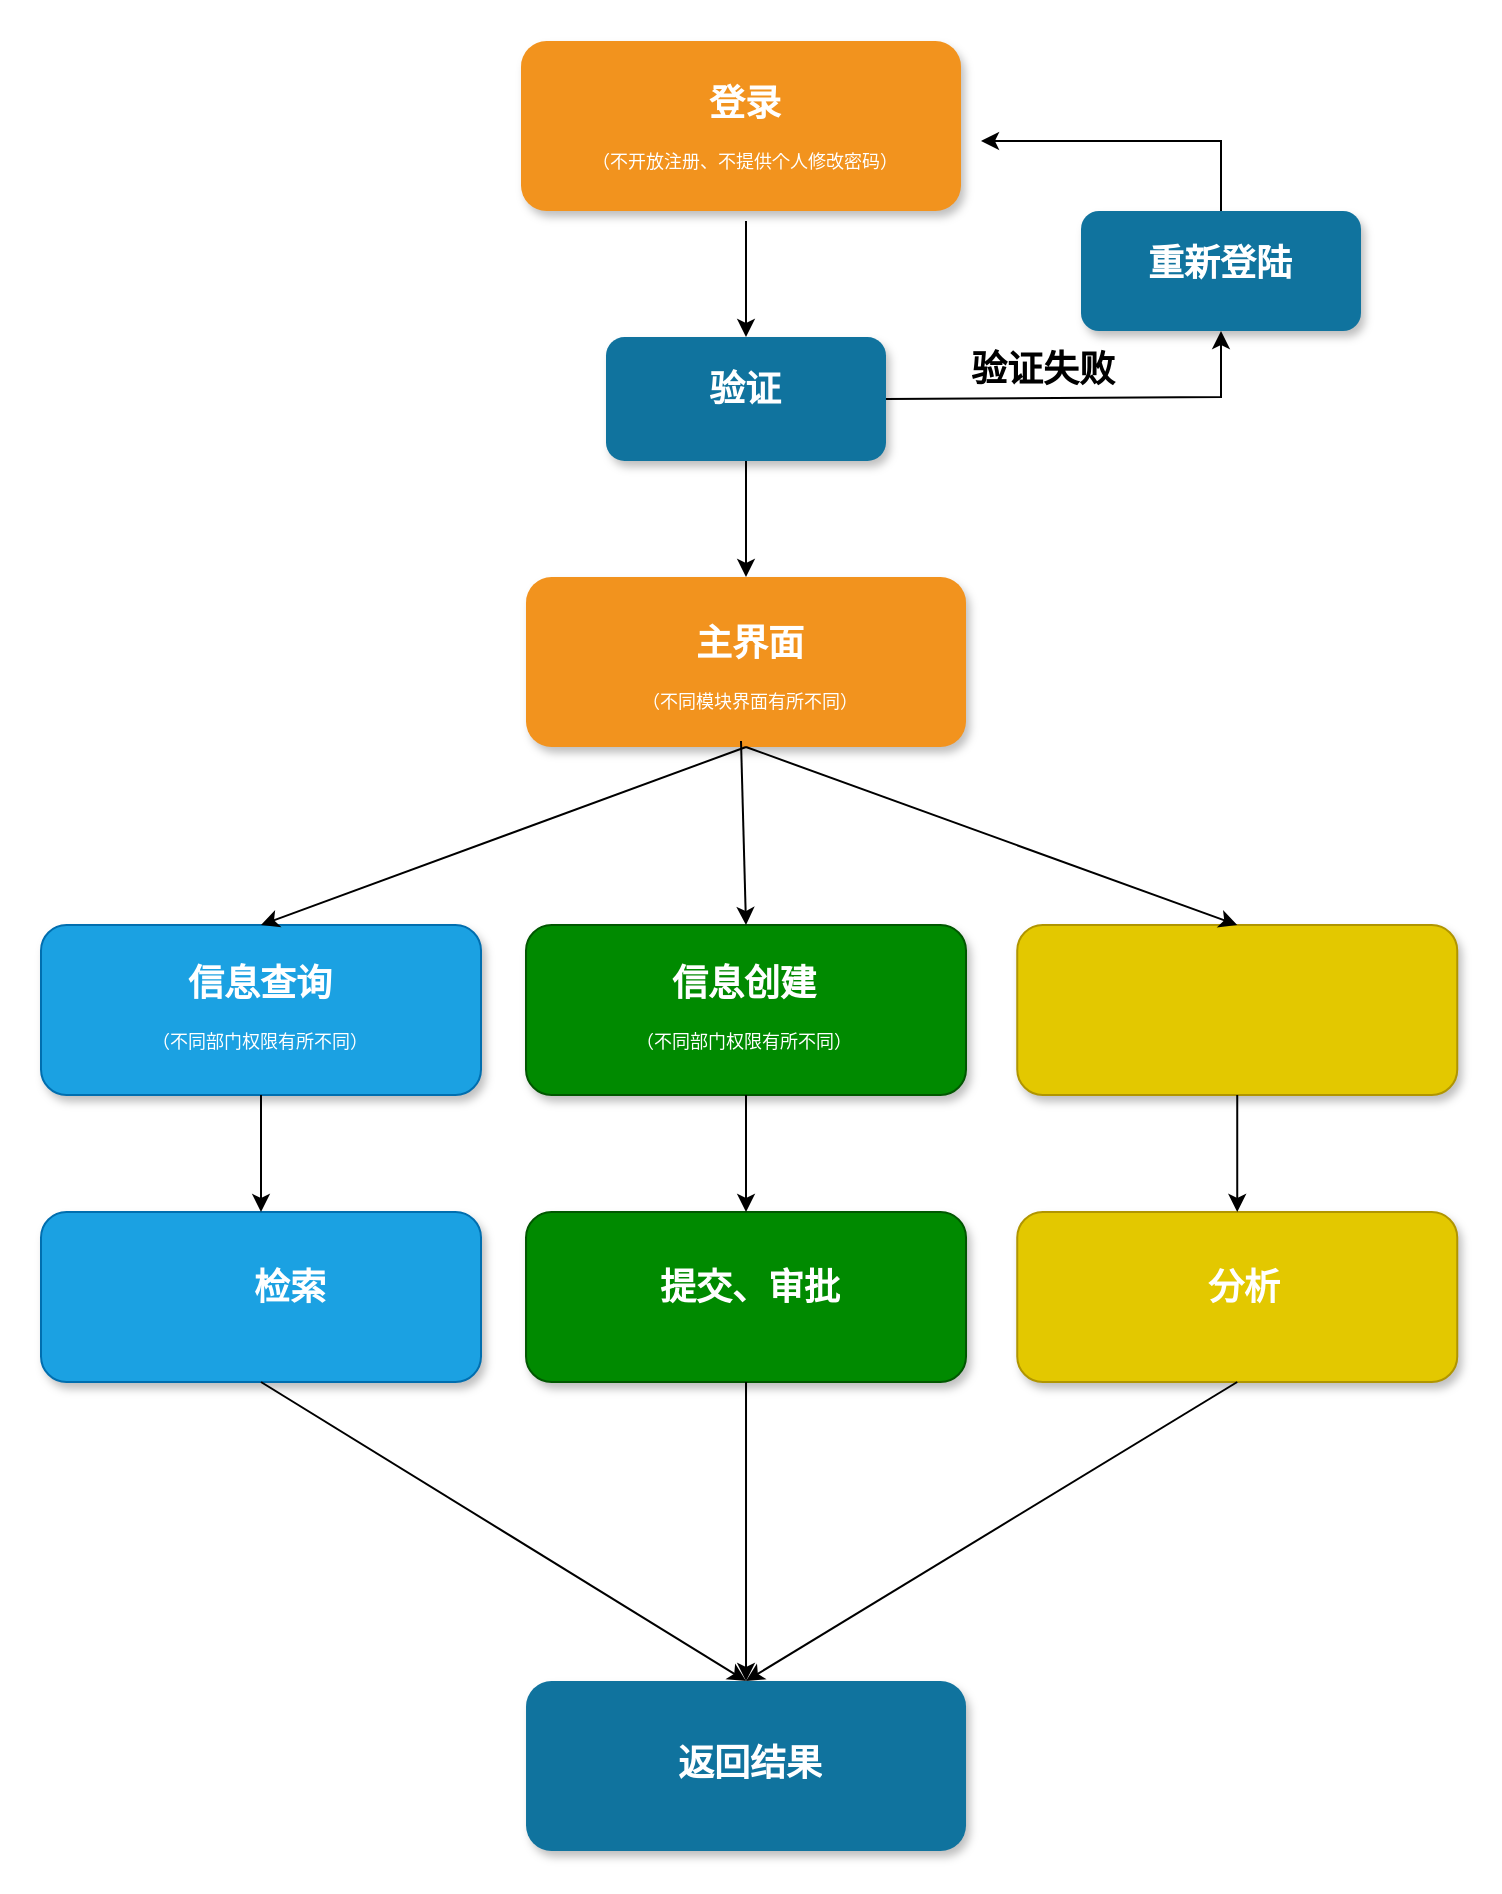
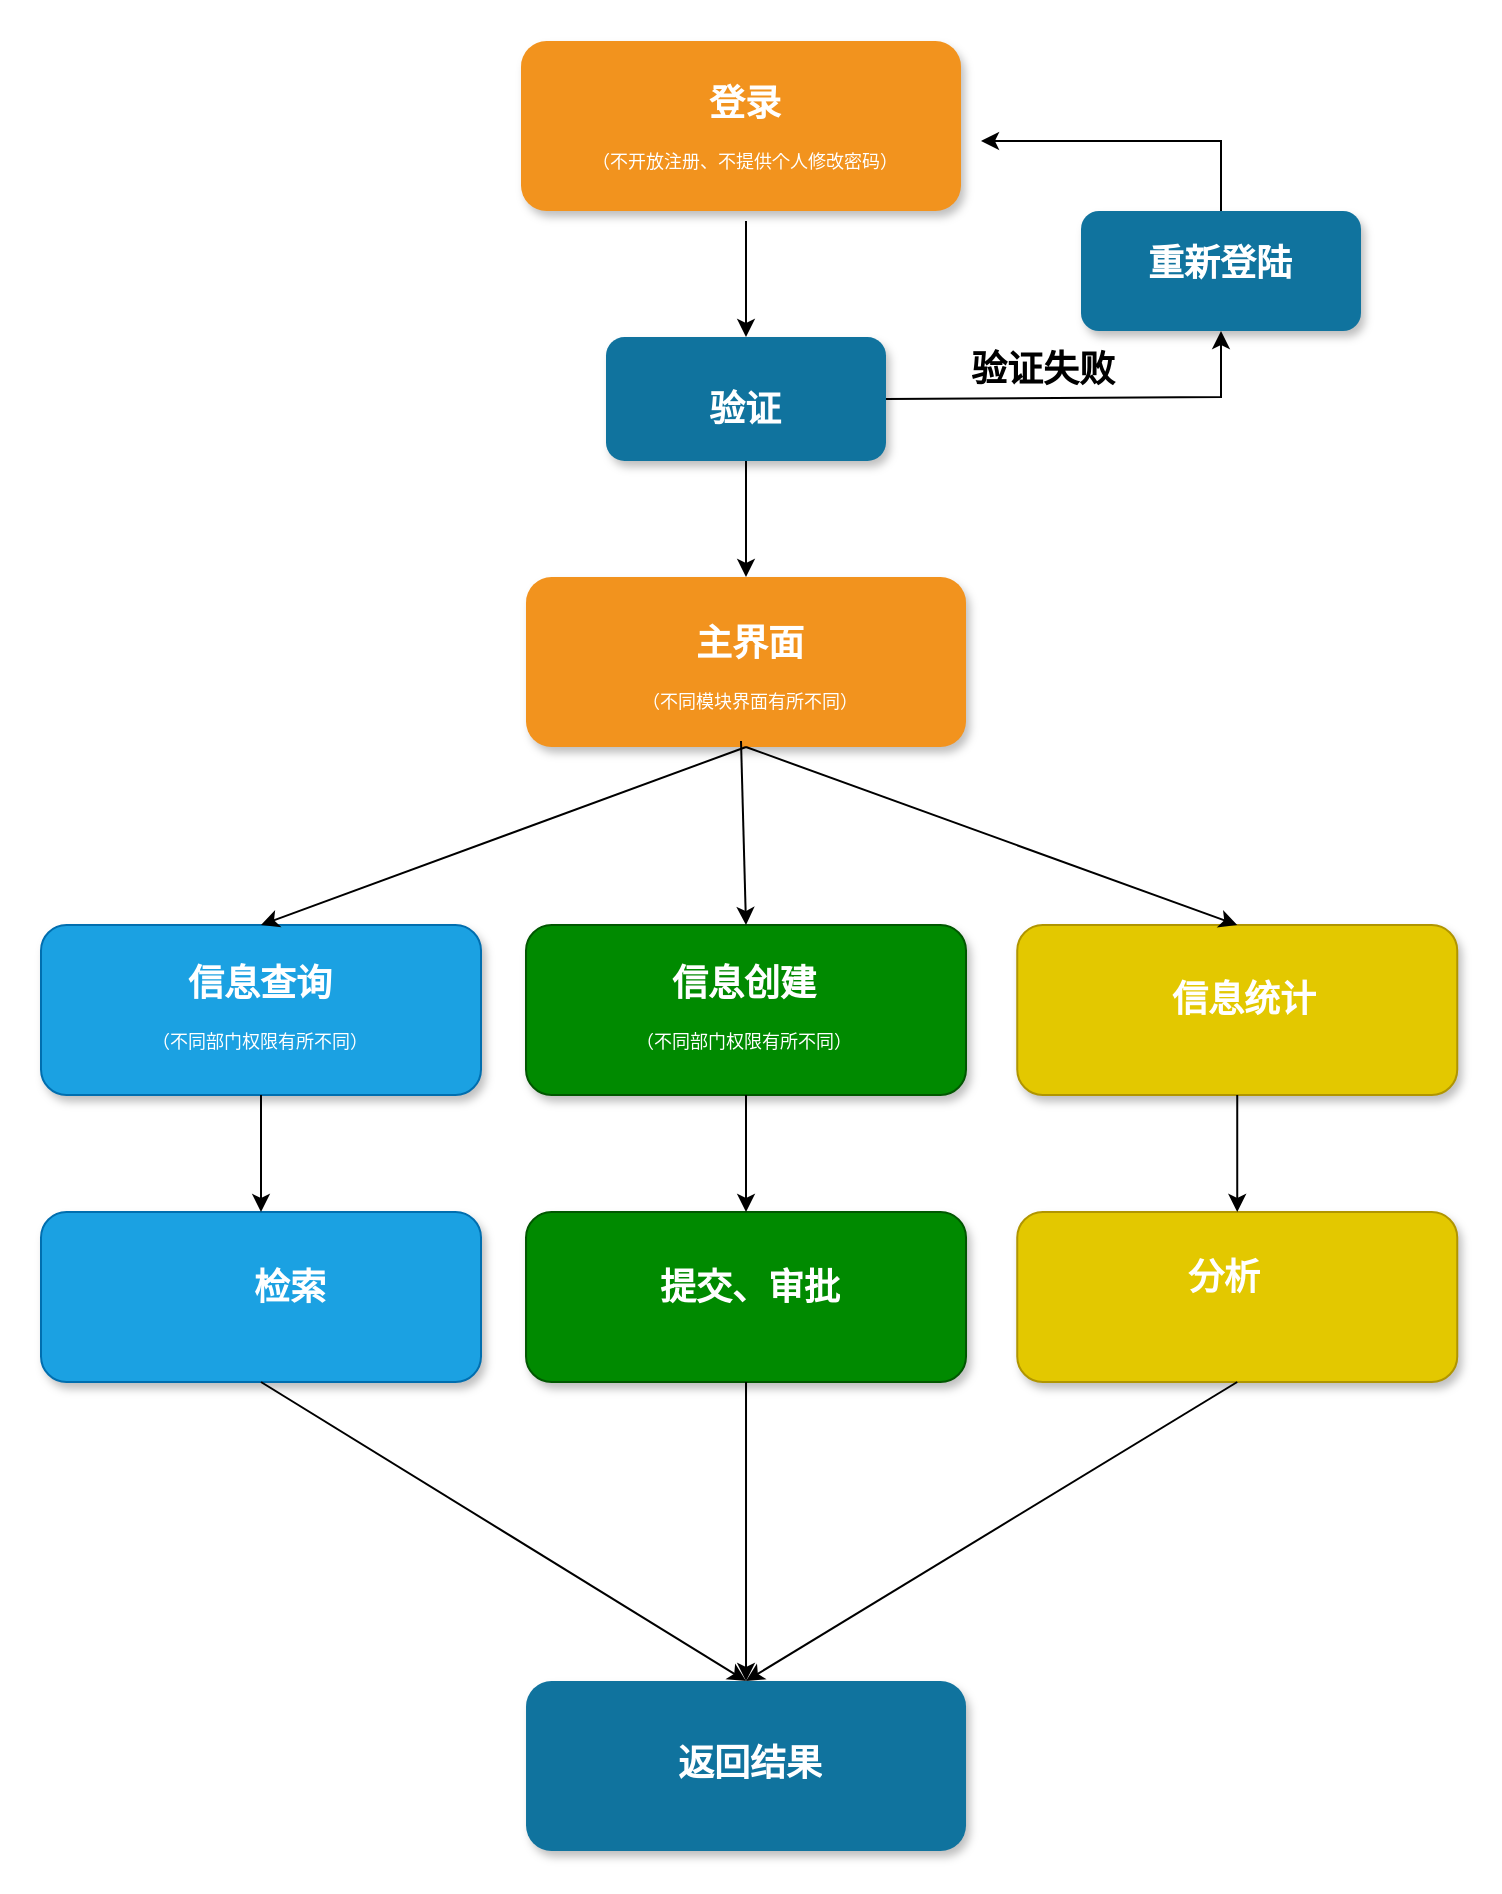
(746, 397) -> (746, 417)
none -> (1245, 1027)
(1245, 1314) -> (1225, 1304)
